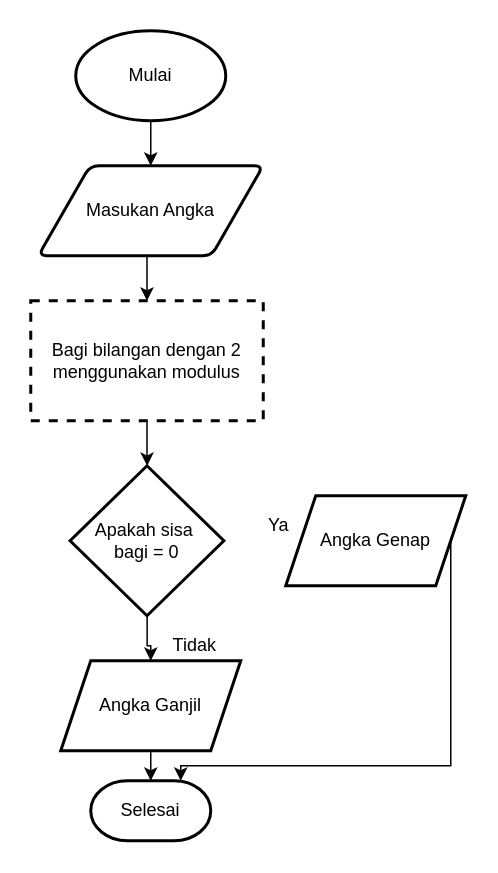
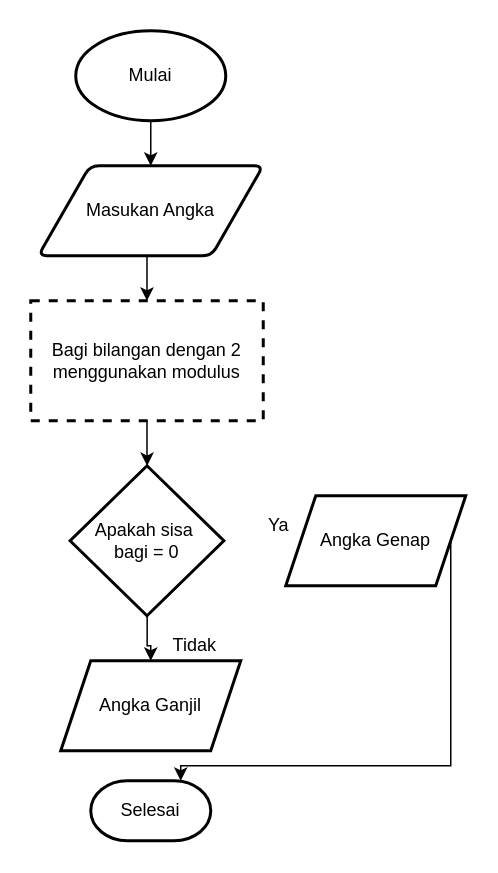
(151, 771) -> none
